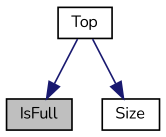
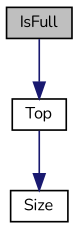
(66, 61) -> (39, 60)
